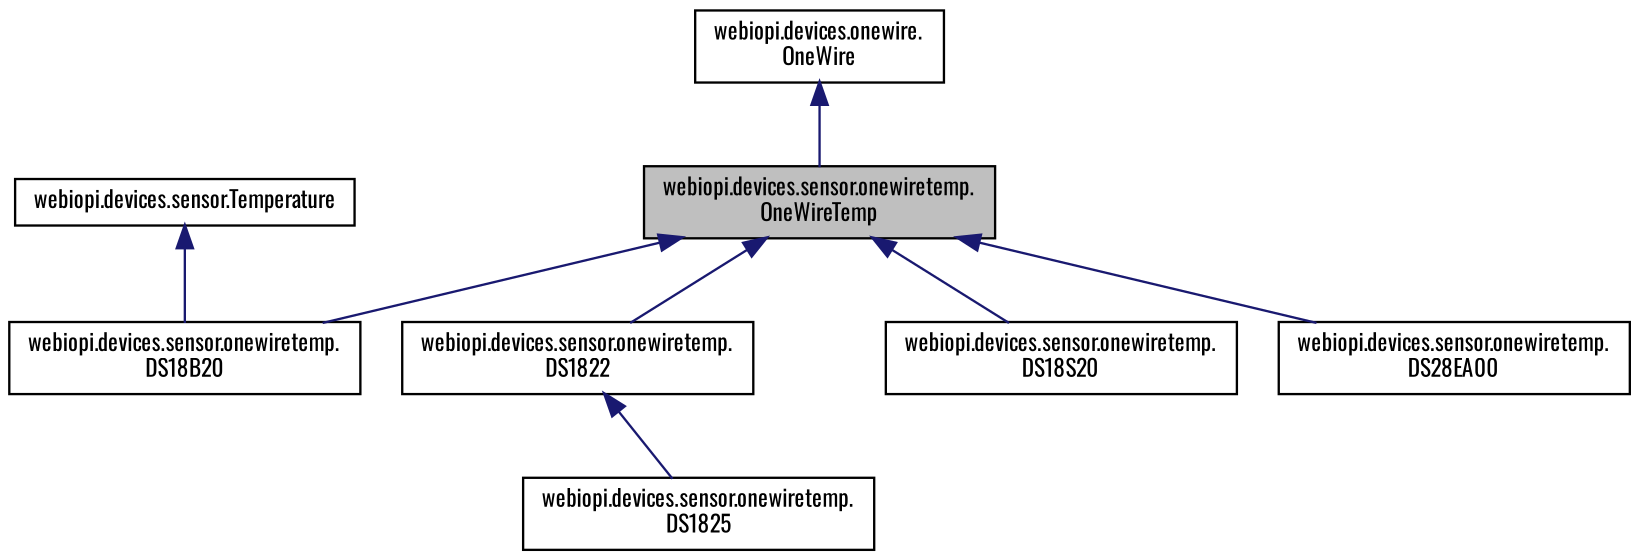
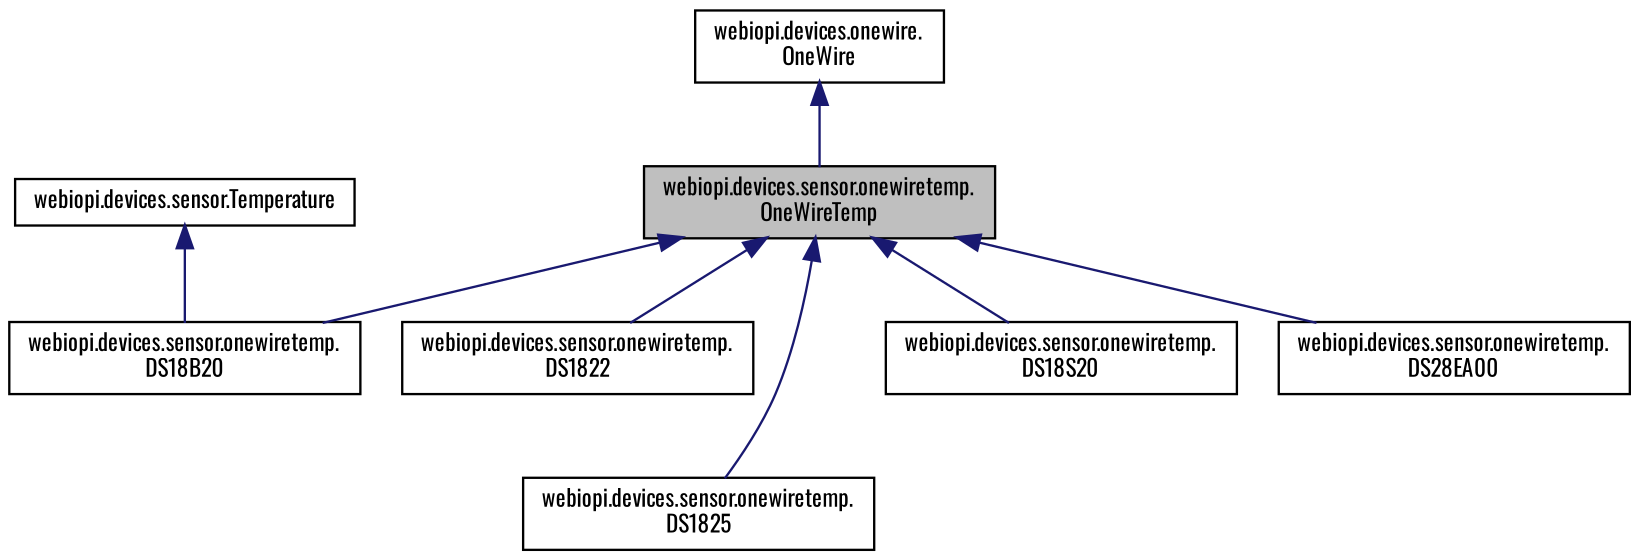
(646, 445) -> (783, 375)
